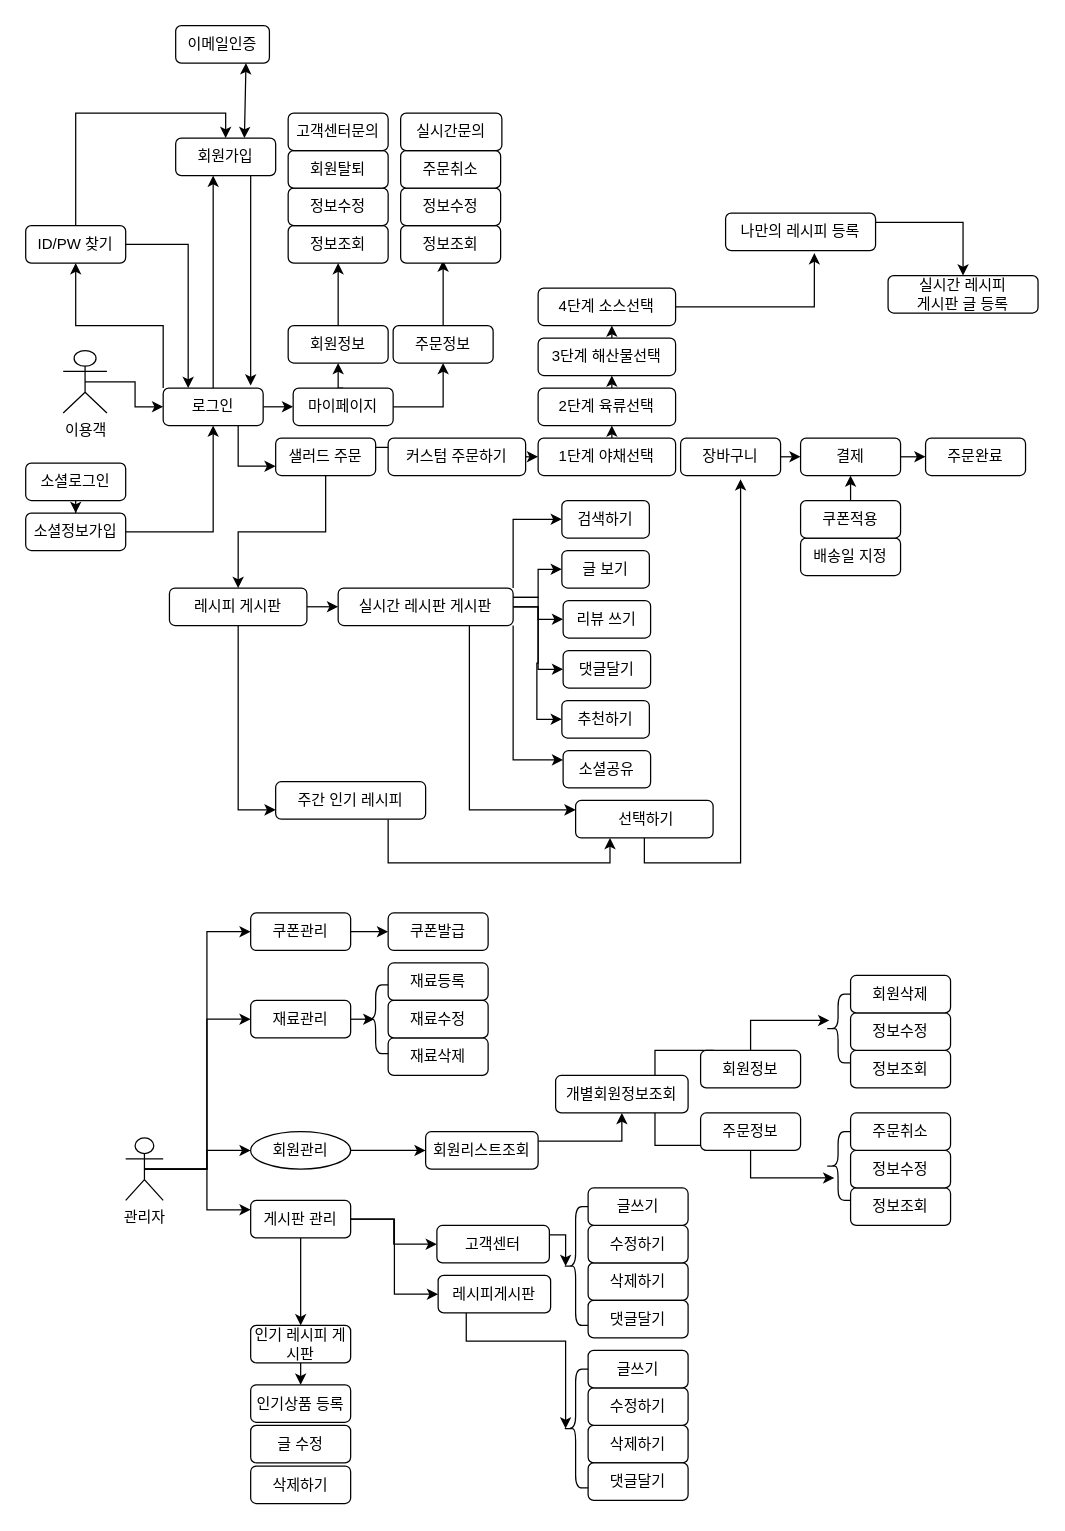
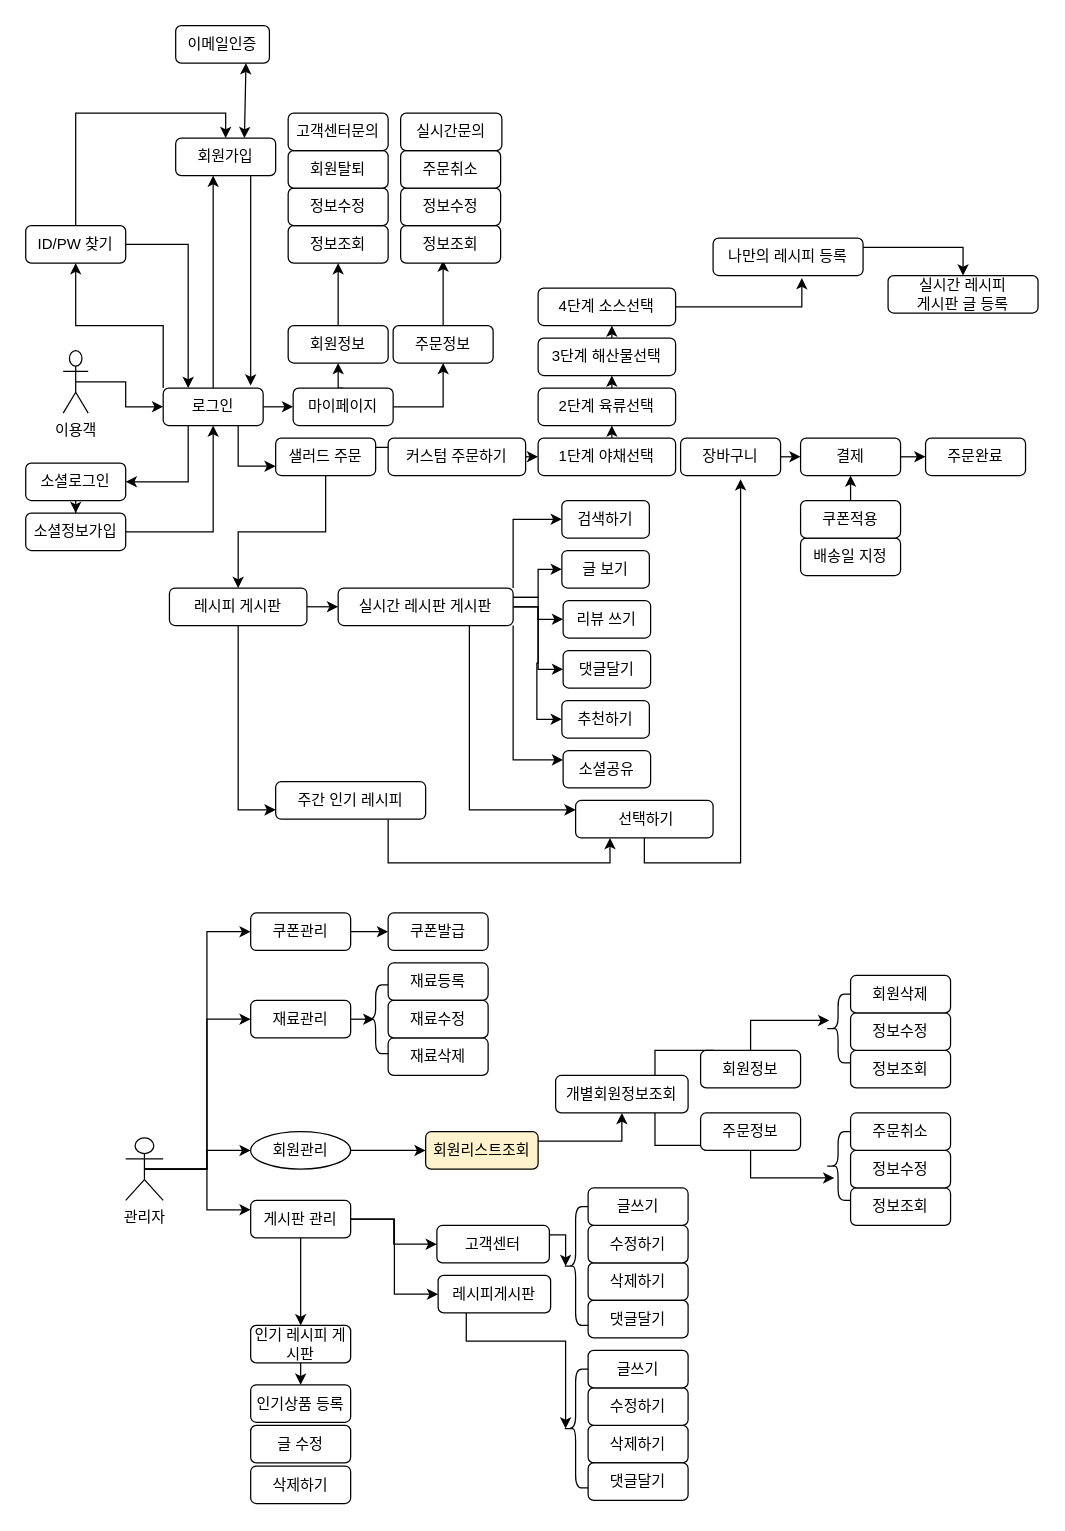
(801, 232) -> (788, 257)
(85, 382) -> (76, 382)
none -> (188, 481)
(482, 1151) -> (482, 1151)
